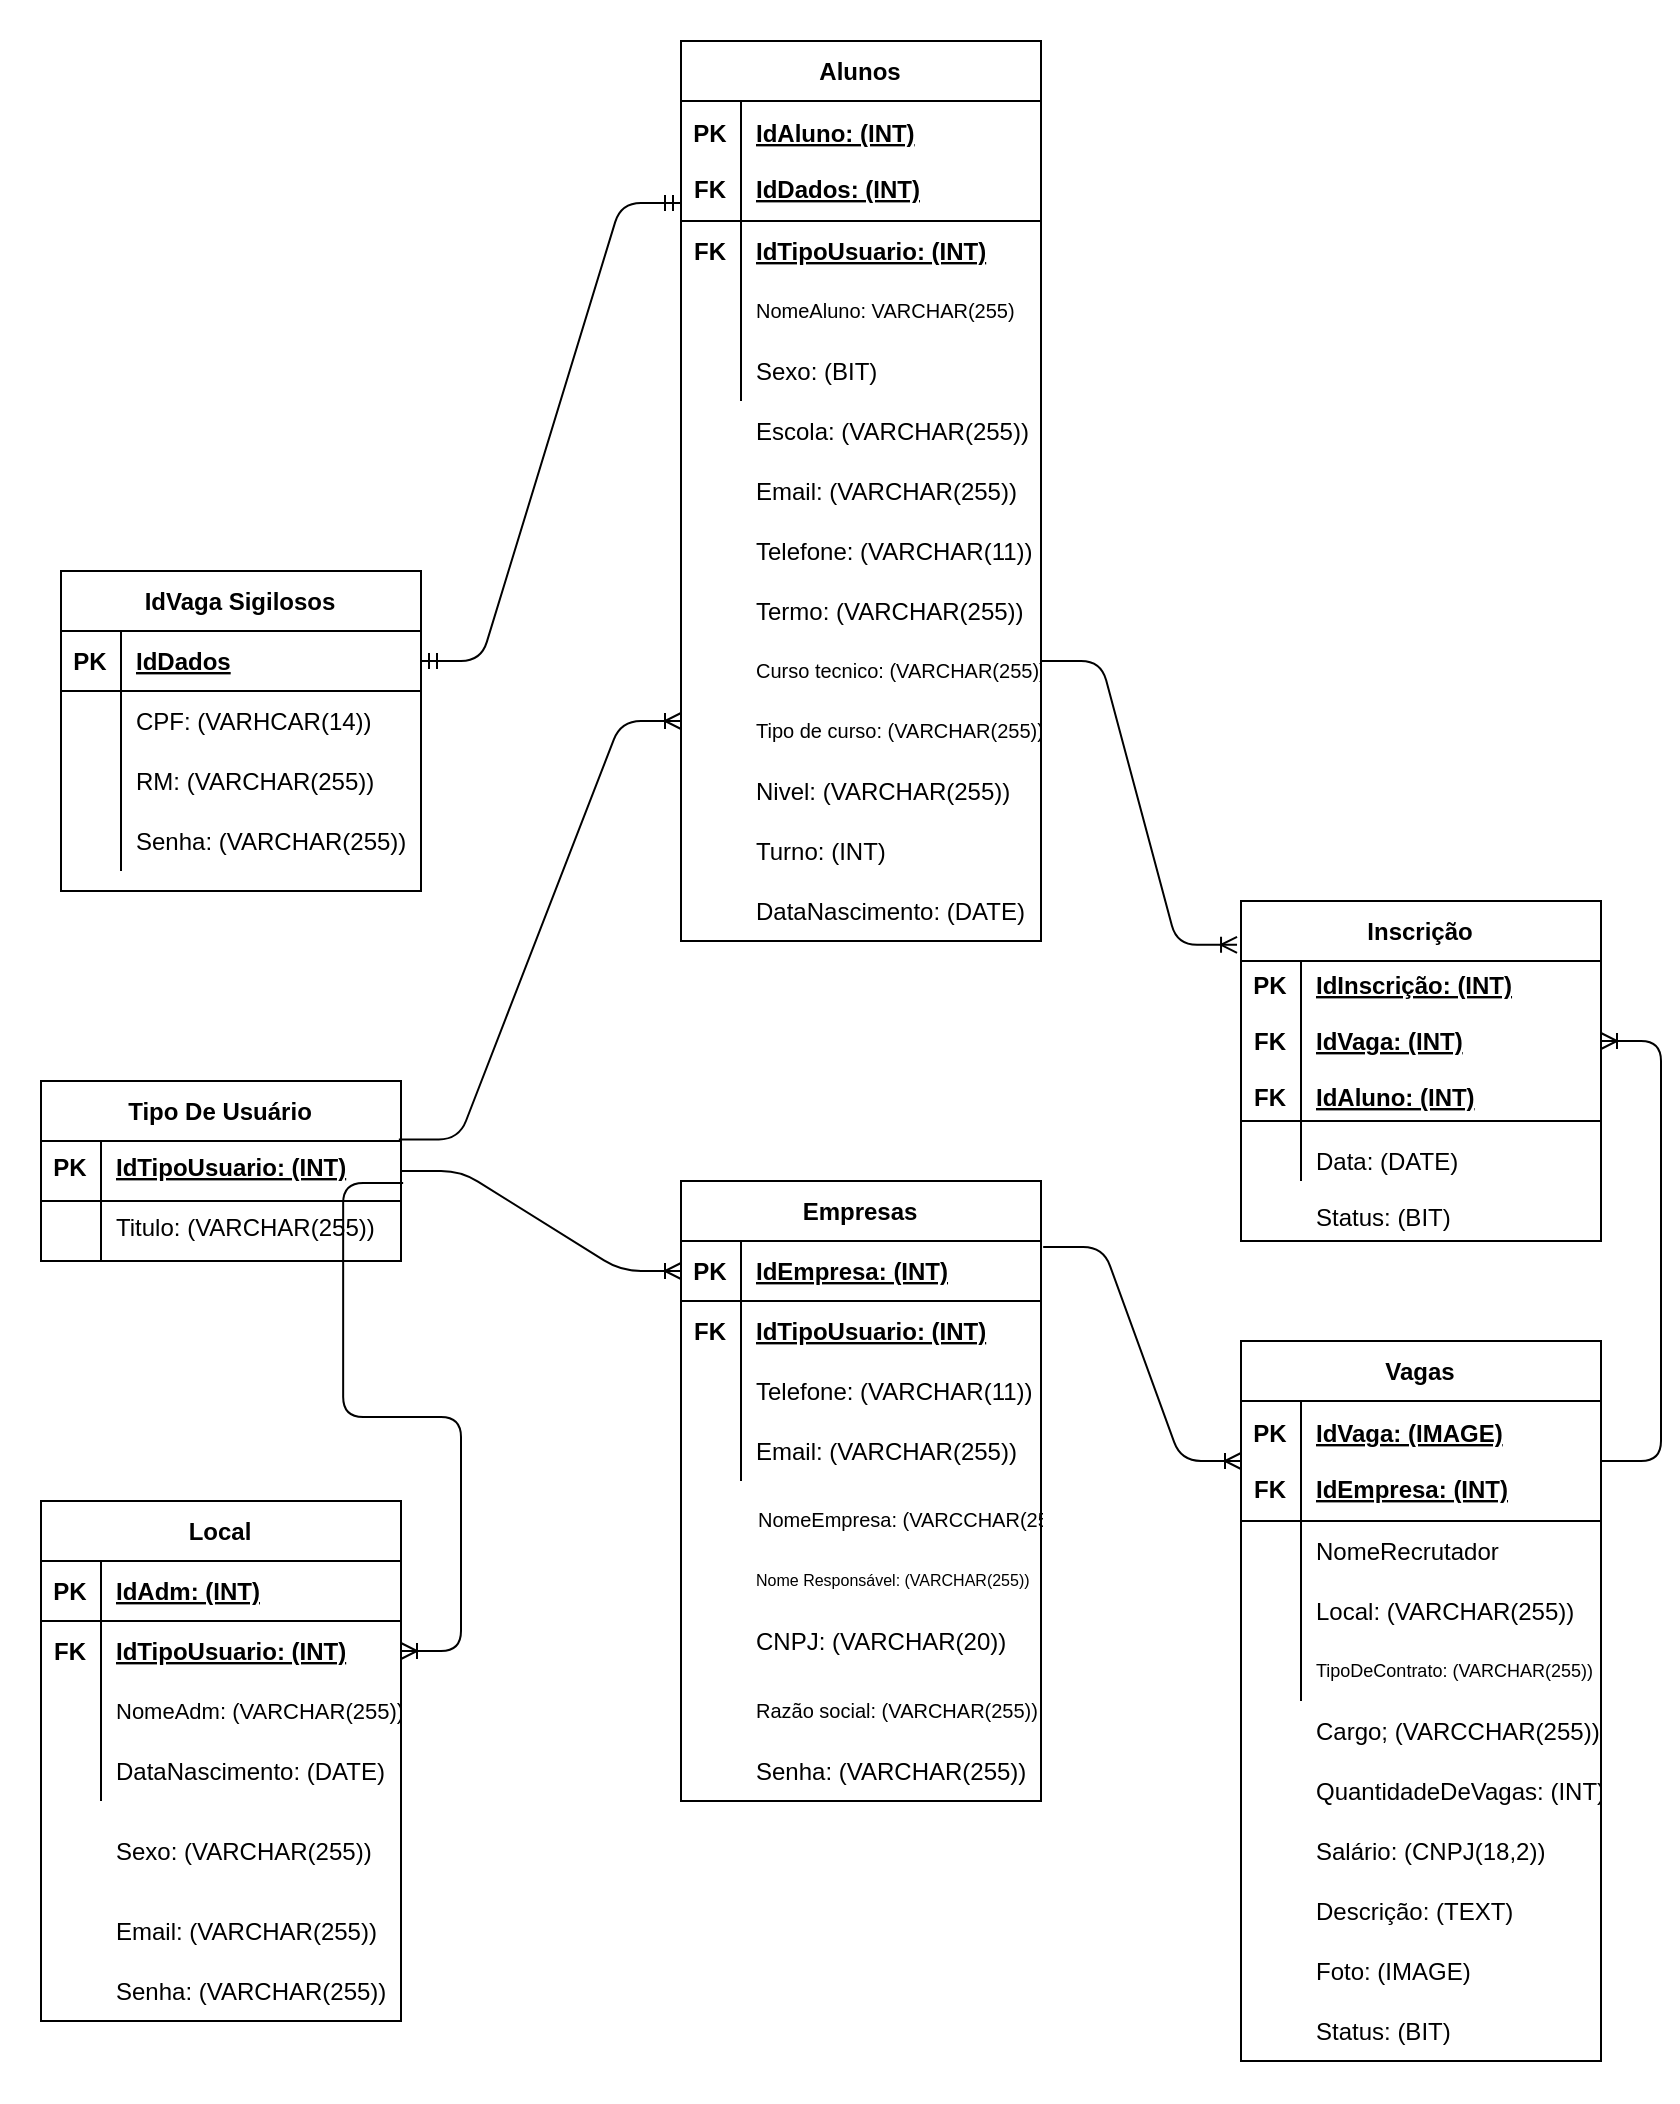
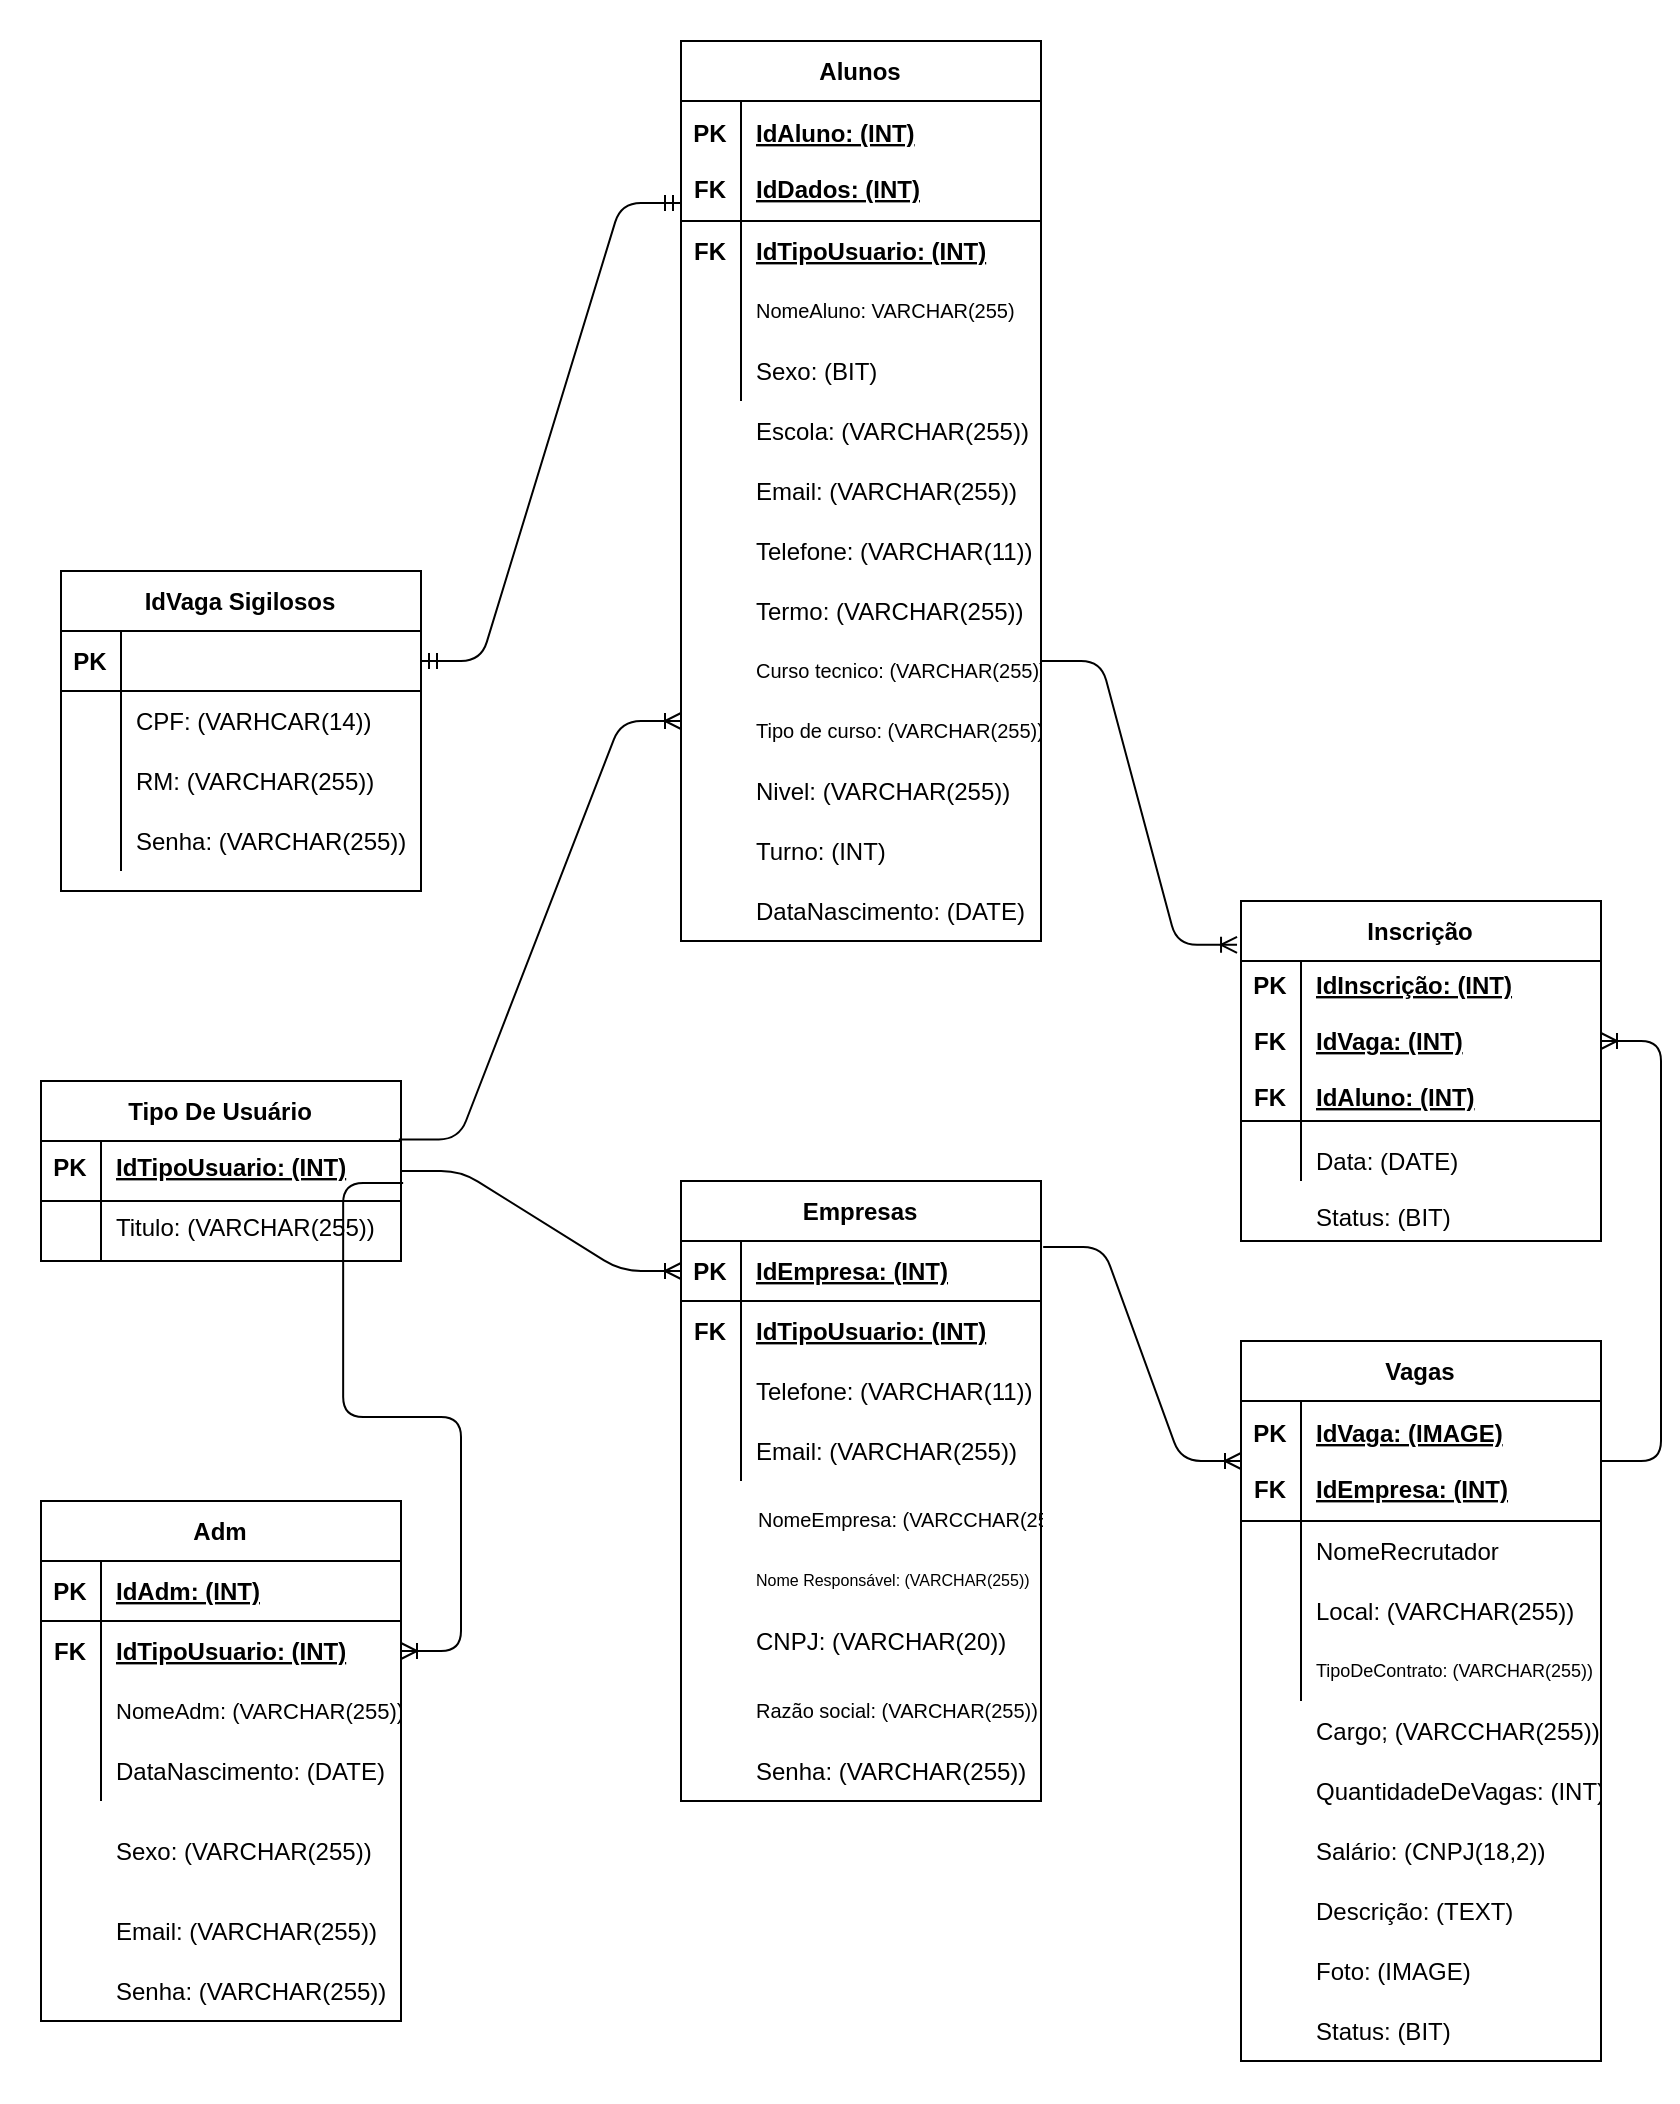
(271, 661) -> none
(220, 1532) -> (220, 1532)
